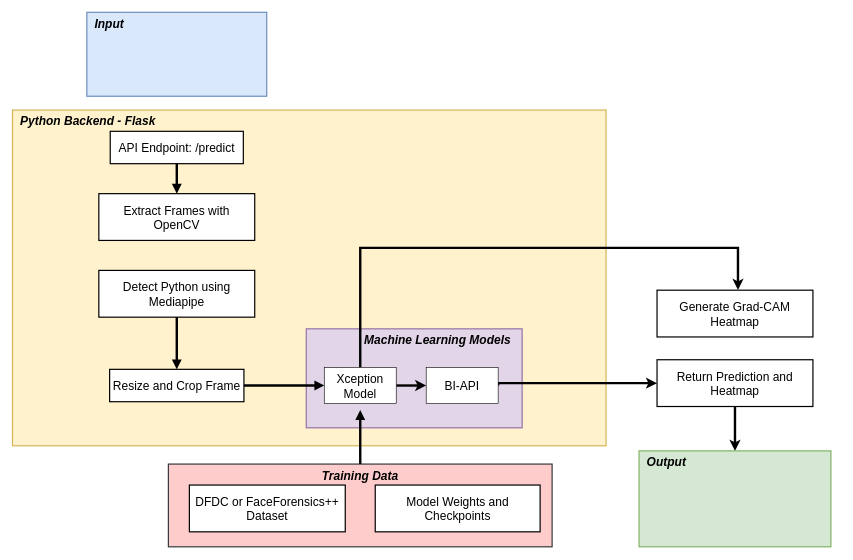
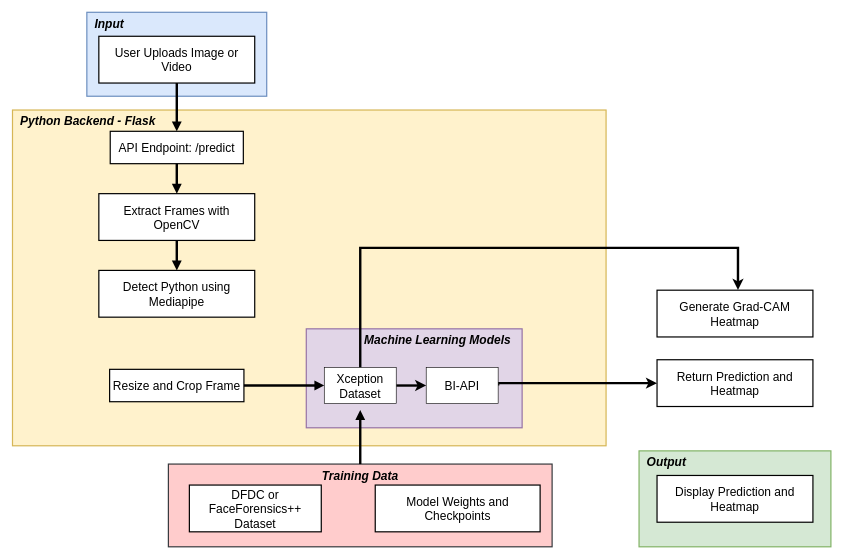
none -> (177, 60)
none -> (177, 103)
none -> (177, 251)
(177, 340) -> none
(360, 386) -> (360, 386)
(735, 425) -> none
none -> (735, 499)
(267, 509) -> (255, 509)
